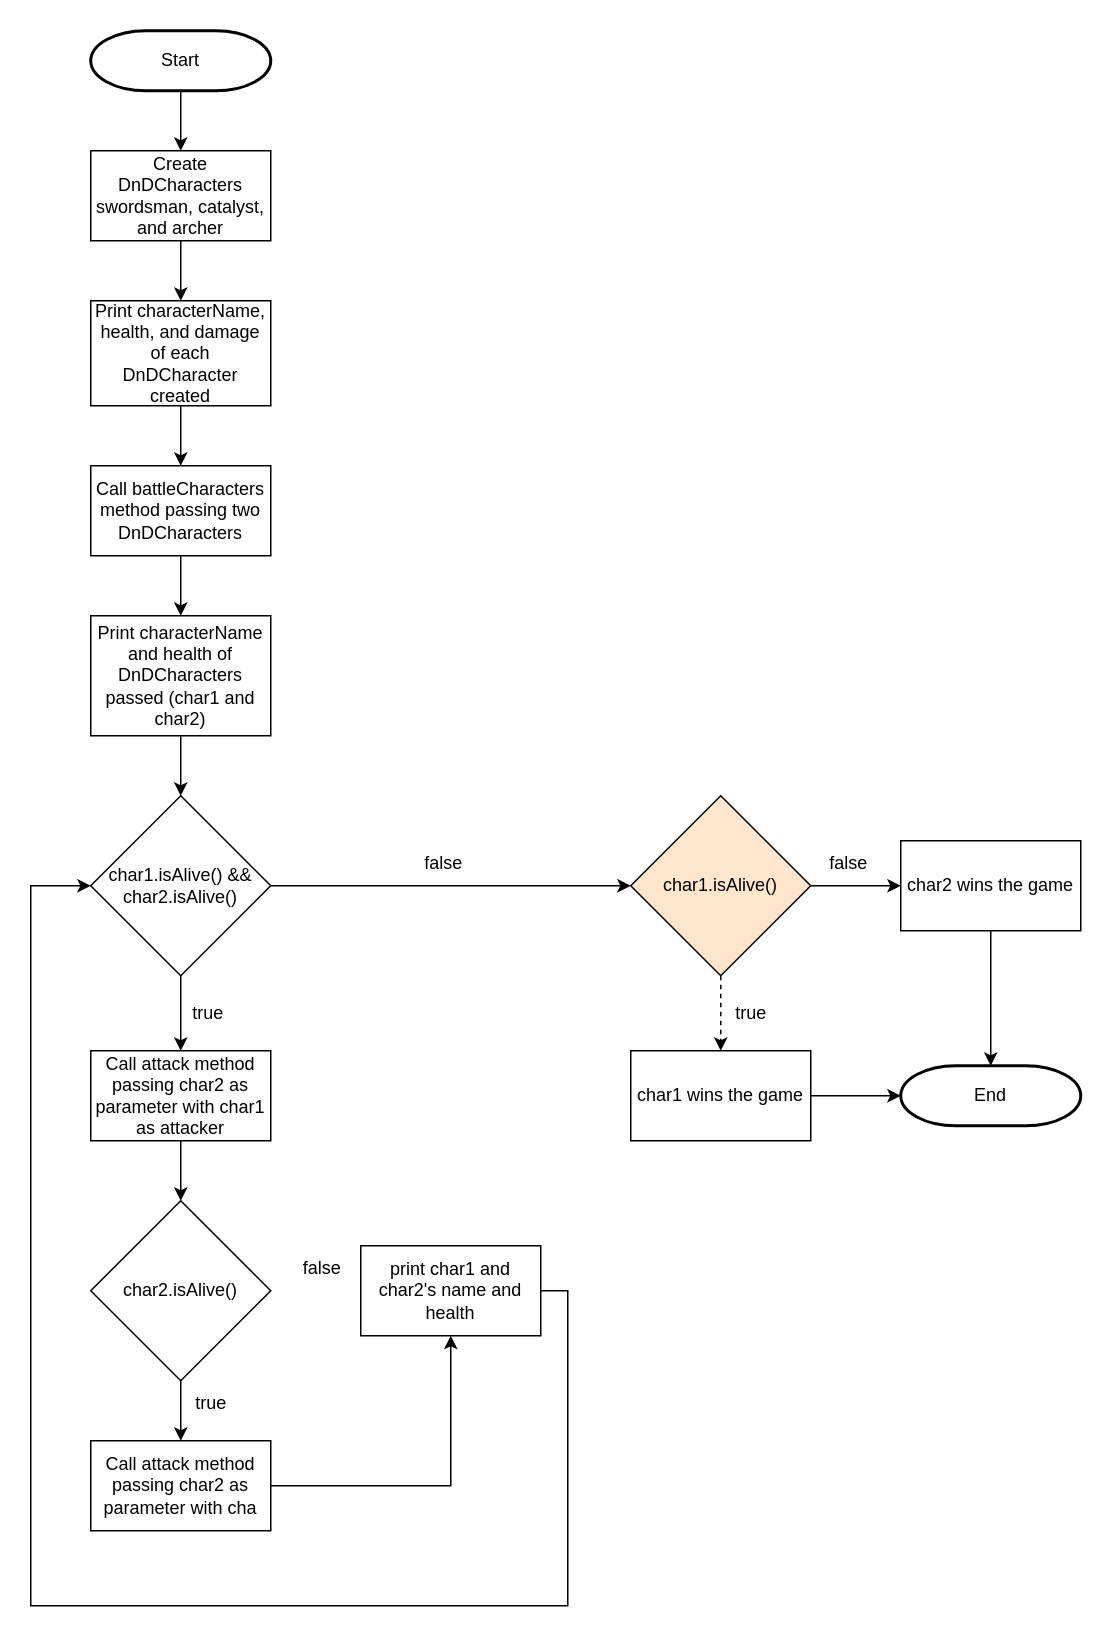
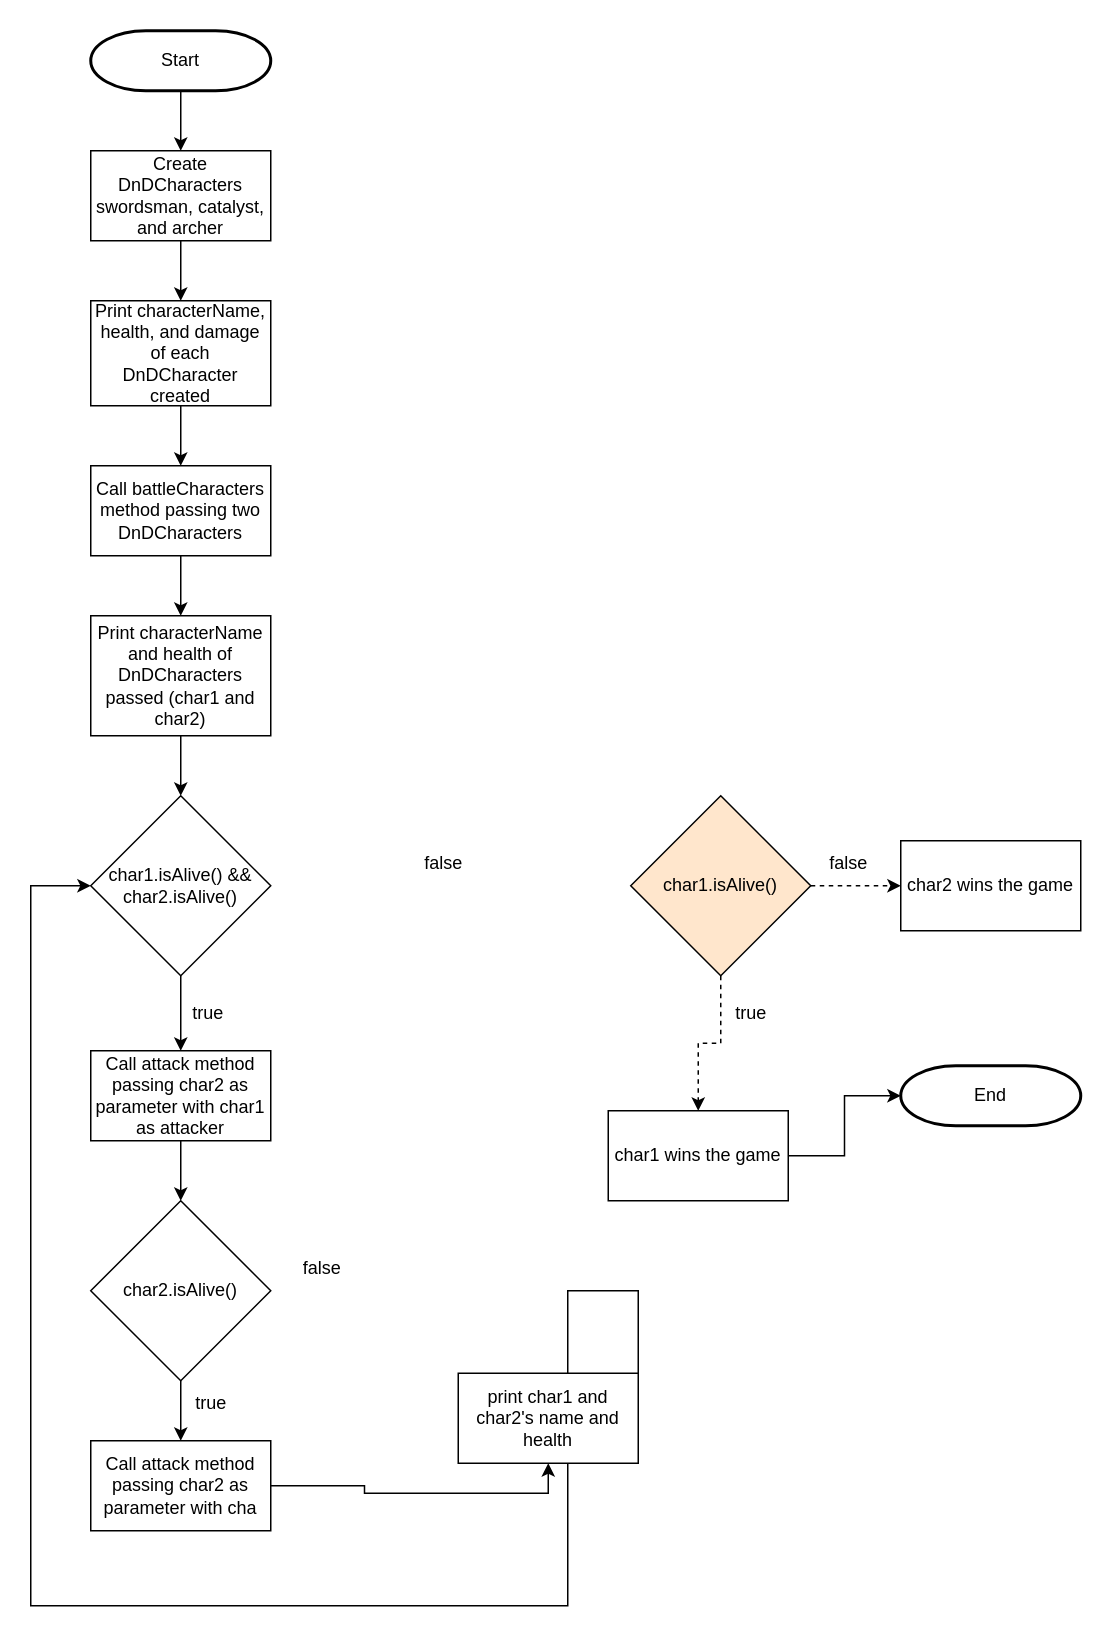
(446, 886) -> none
(852, 886) -> (852, 886)
(991, 993) -> none
(721, 1096) -> (698, 1156)
(451, 1291) -> (548, 1418)
